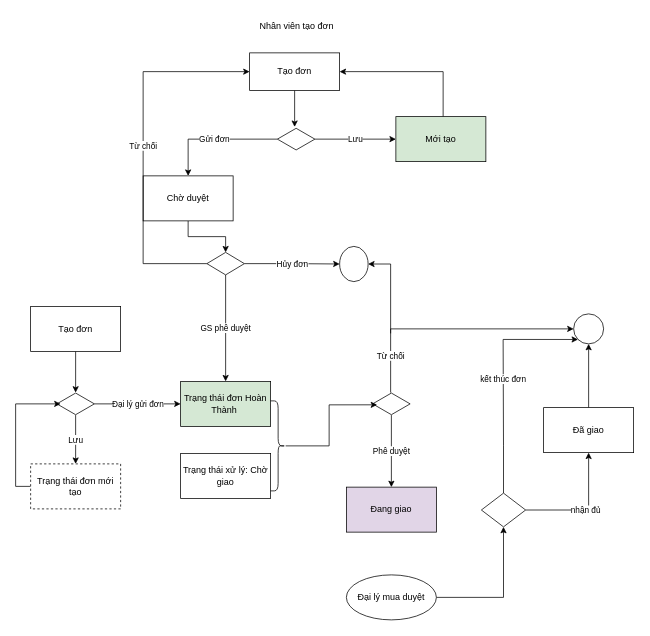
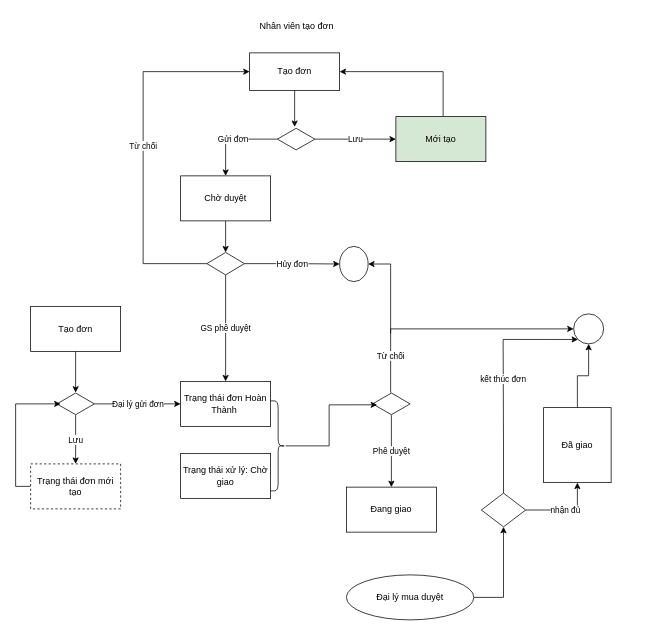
(188, 198) -> (225, 198)
(225, 404) -> (225, 404)
(588, 430) -> (577, 445)
(391, 510) -> (391, 510)
(391, 597) -> (410, 597)
